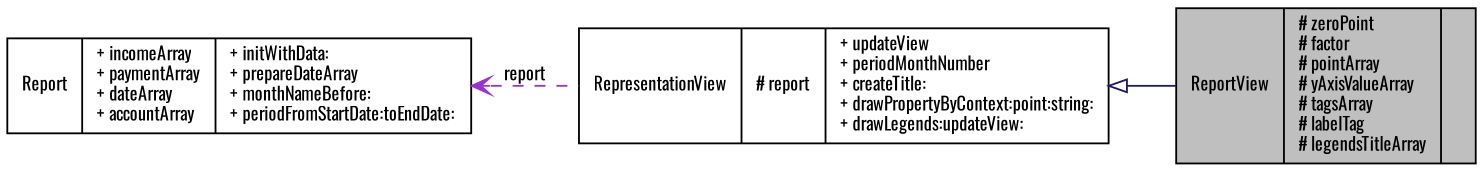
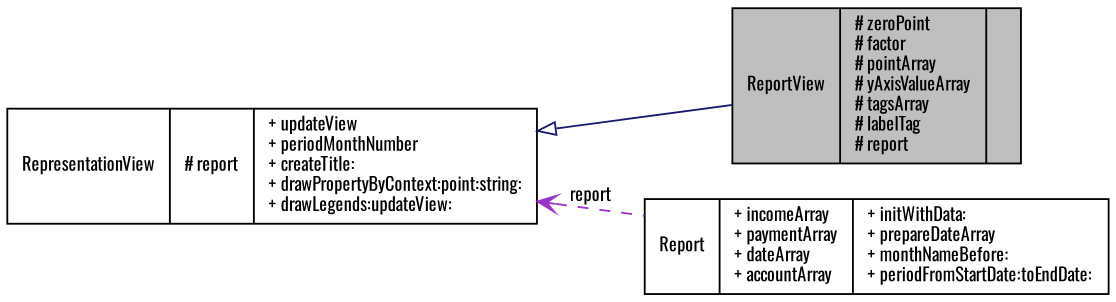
(535, 86) -> (600, 210)
(1362, 145) -> (882, 145)
